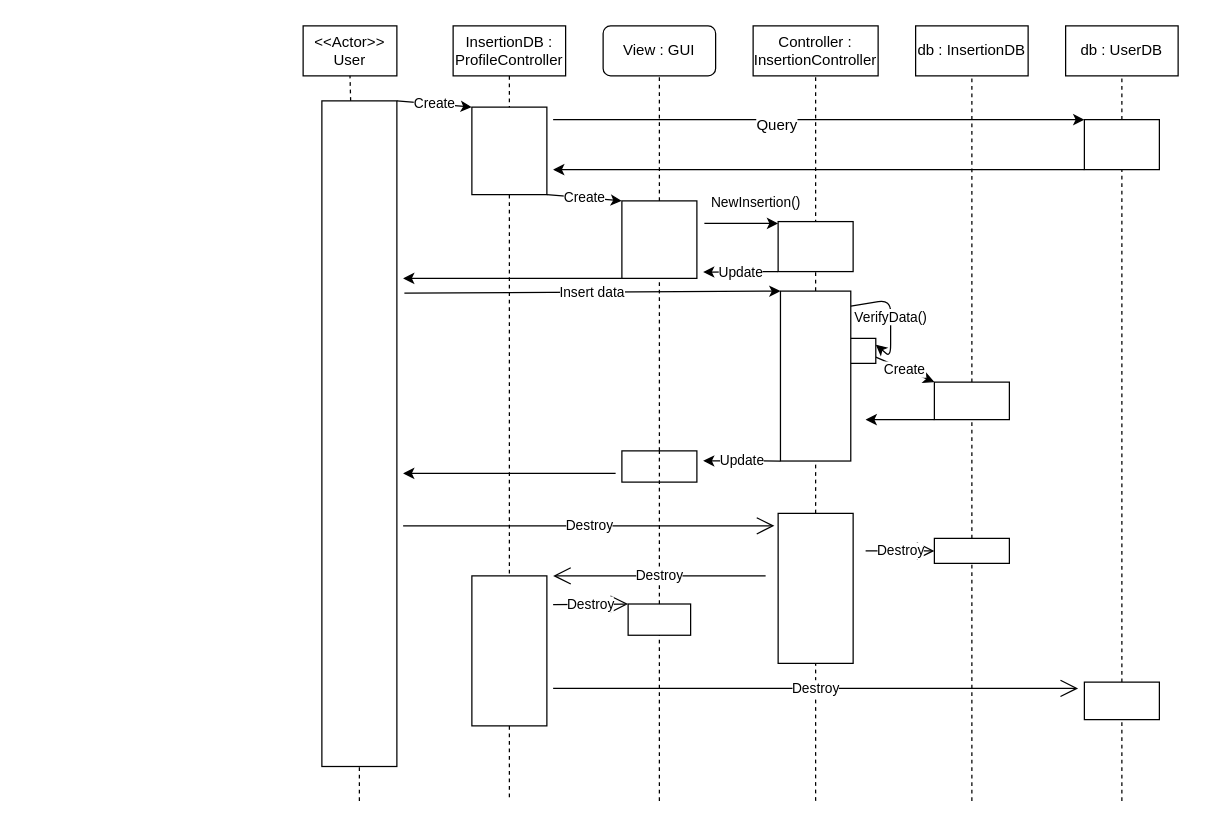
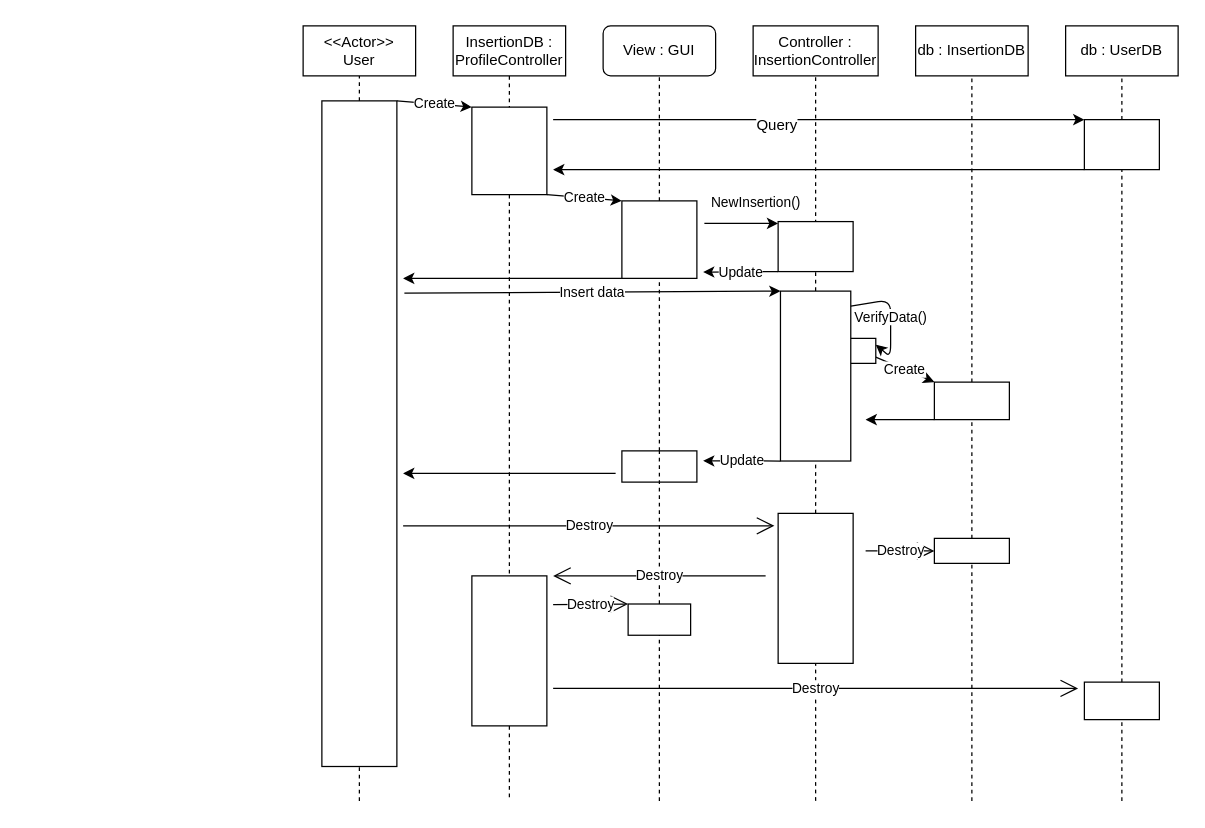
(350, 51) -> (359, 51)
